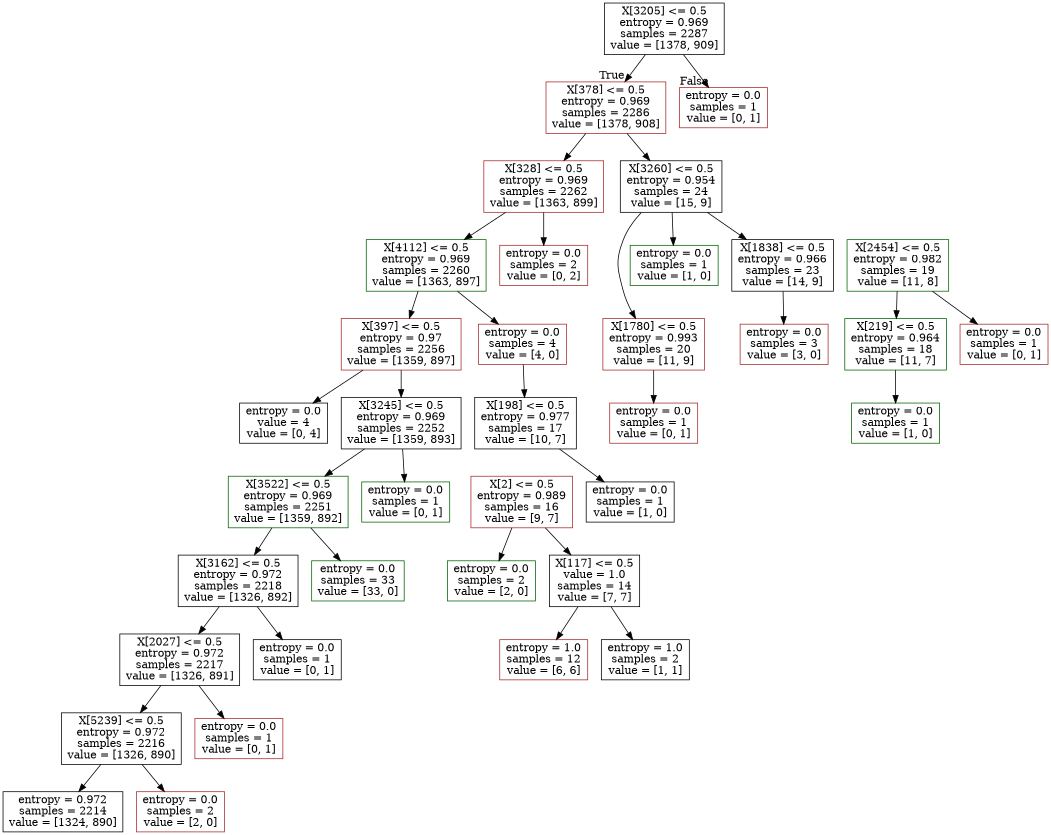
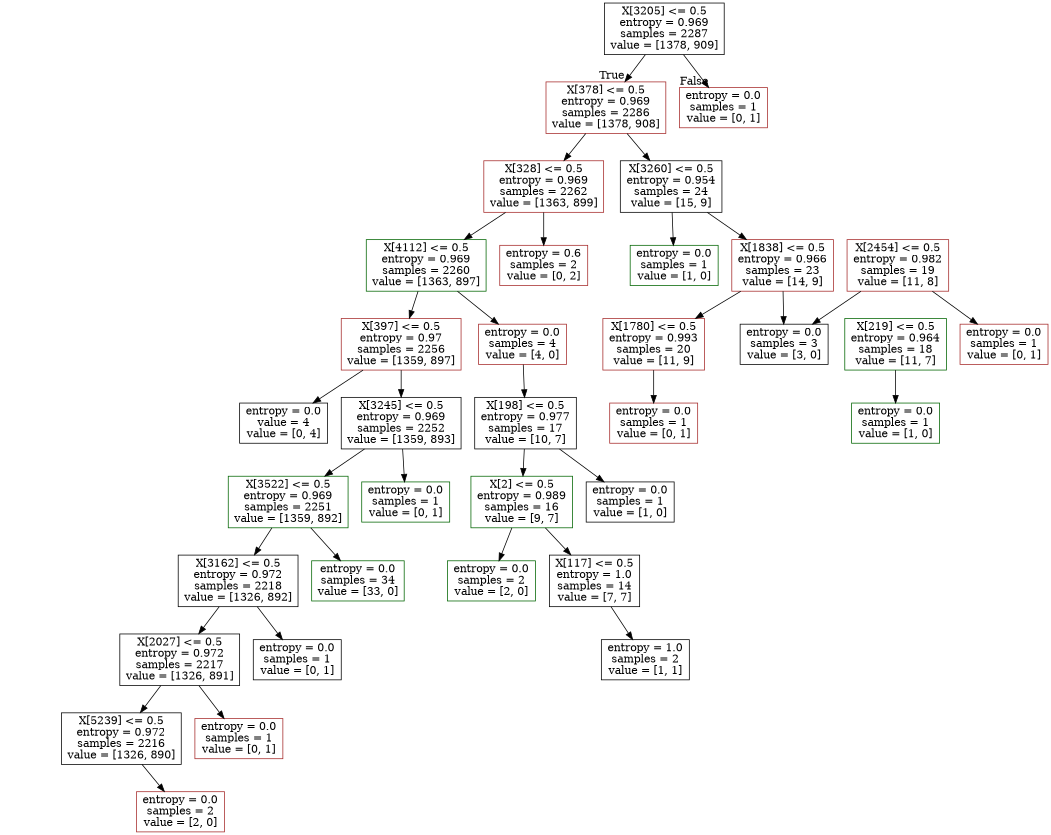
(618, 260) -> (721, 303)
(544, 265) -> (544, 265)
(783, 265) -> (783, 265)
(898, 265) -> (898, 265)
(897, 301) -> (840, 306)
(784, 344) -> (784, 344)
none -> (524, 459)
(522, 502) -> (522, 502)
(358, 581) -> (358, 581)
(595, 581) -> (595, 581)
(544, 660) -> none
(63, 812) -> none
